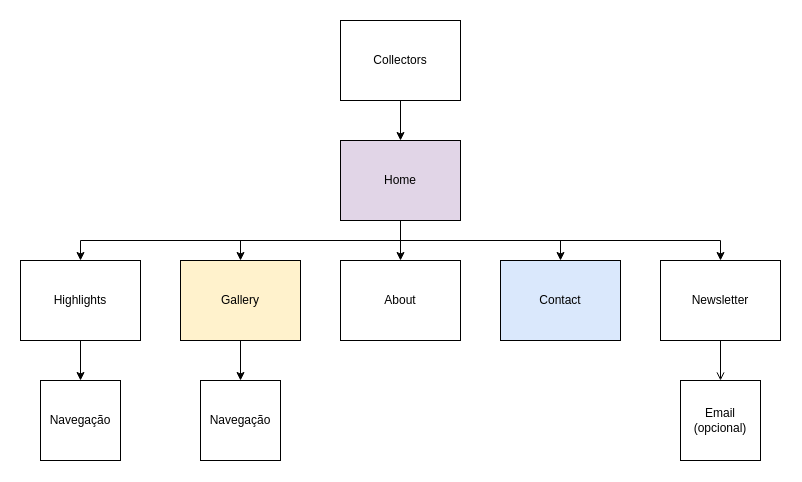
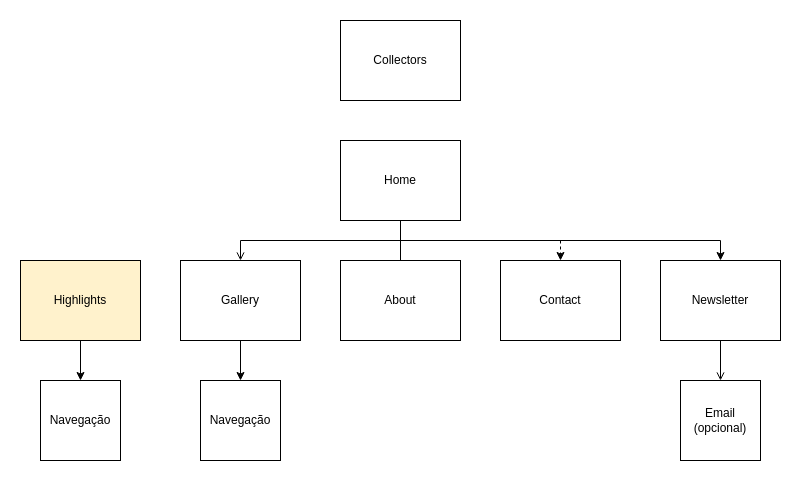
(401, 117) -> none
(401, 181) -> (401, 181)
(154, 241) -> none
(561, 248) -> (561, 248)
(241, 252) -> (241, 254)
(401, 252) -> (401, 255)
(81, 301) -> (81, 301)
(241, 301) -> (241, 301)
(561, 301) -> (561, 301)
